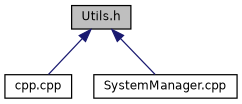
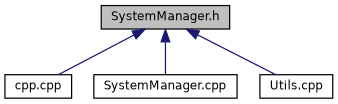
(101, 17) -> (165, 17)
none -> (296, 86)
